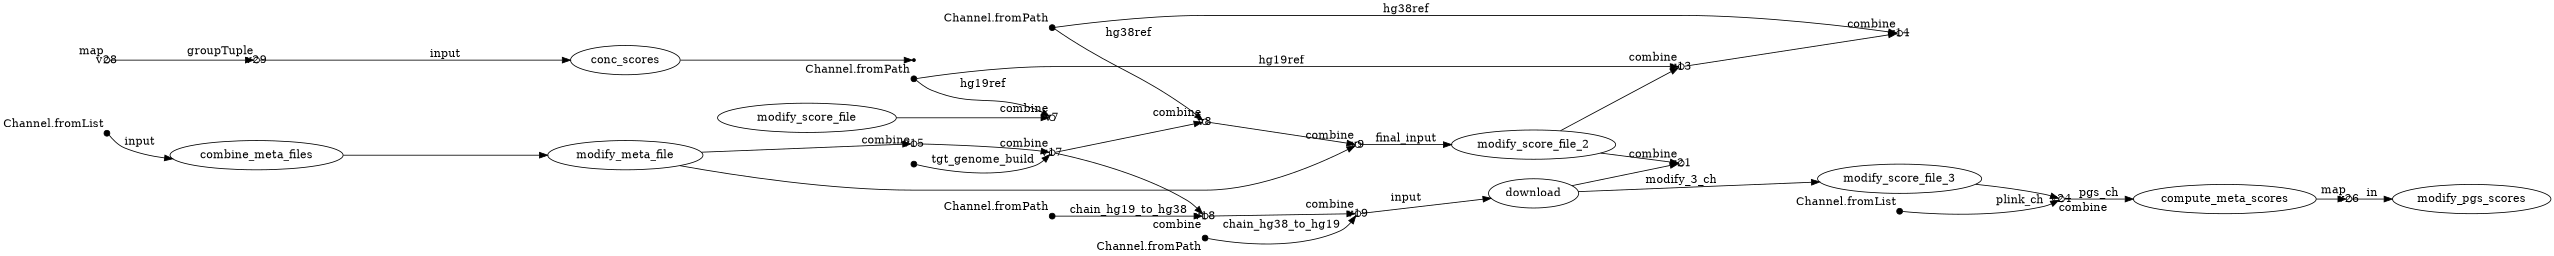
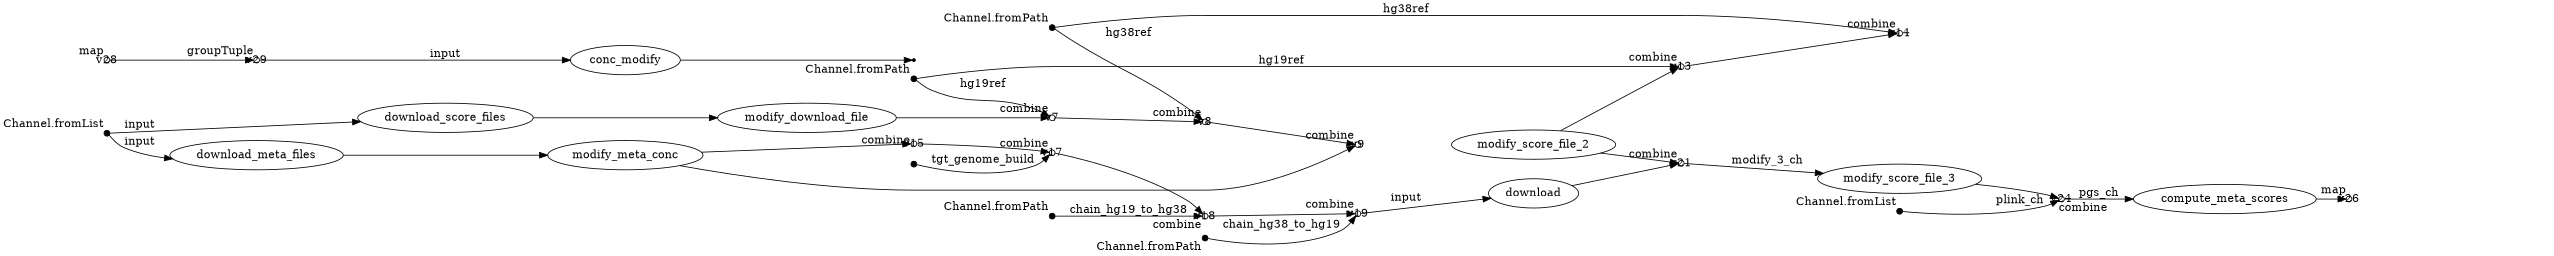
(625, 60) -> (625, 60)
none -> (445, 118)
(807, 118) -> (807, 118)
(1124, 138) -> (1125, 120)
(1402, 145) -> none
(257, 155) -> (257, 155)
(625, 155) -> (625, 155)
(1695, 187) -> (1750, 168)
(2472, 199) -> none
